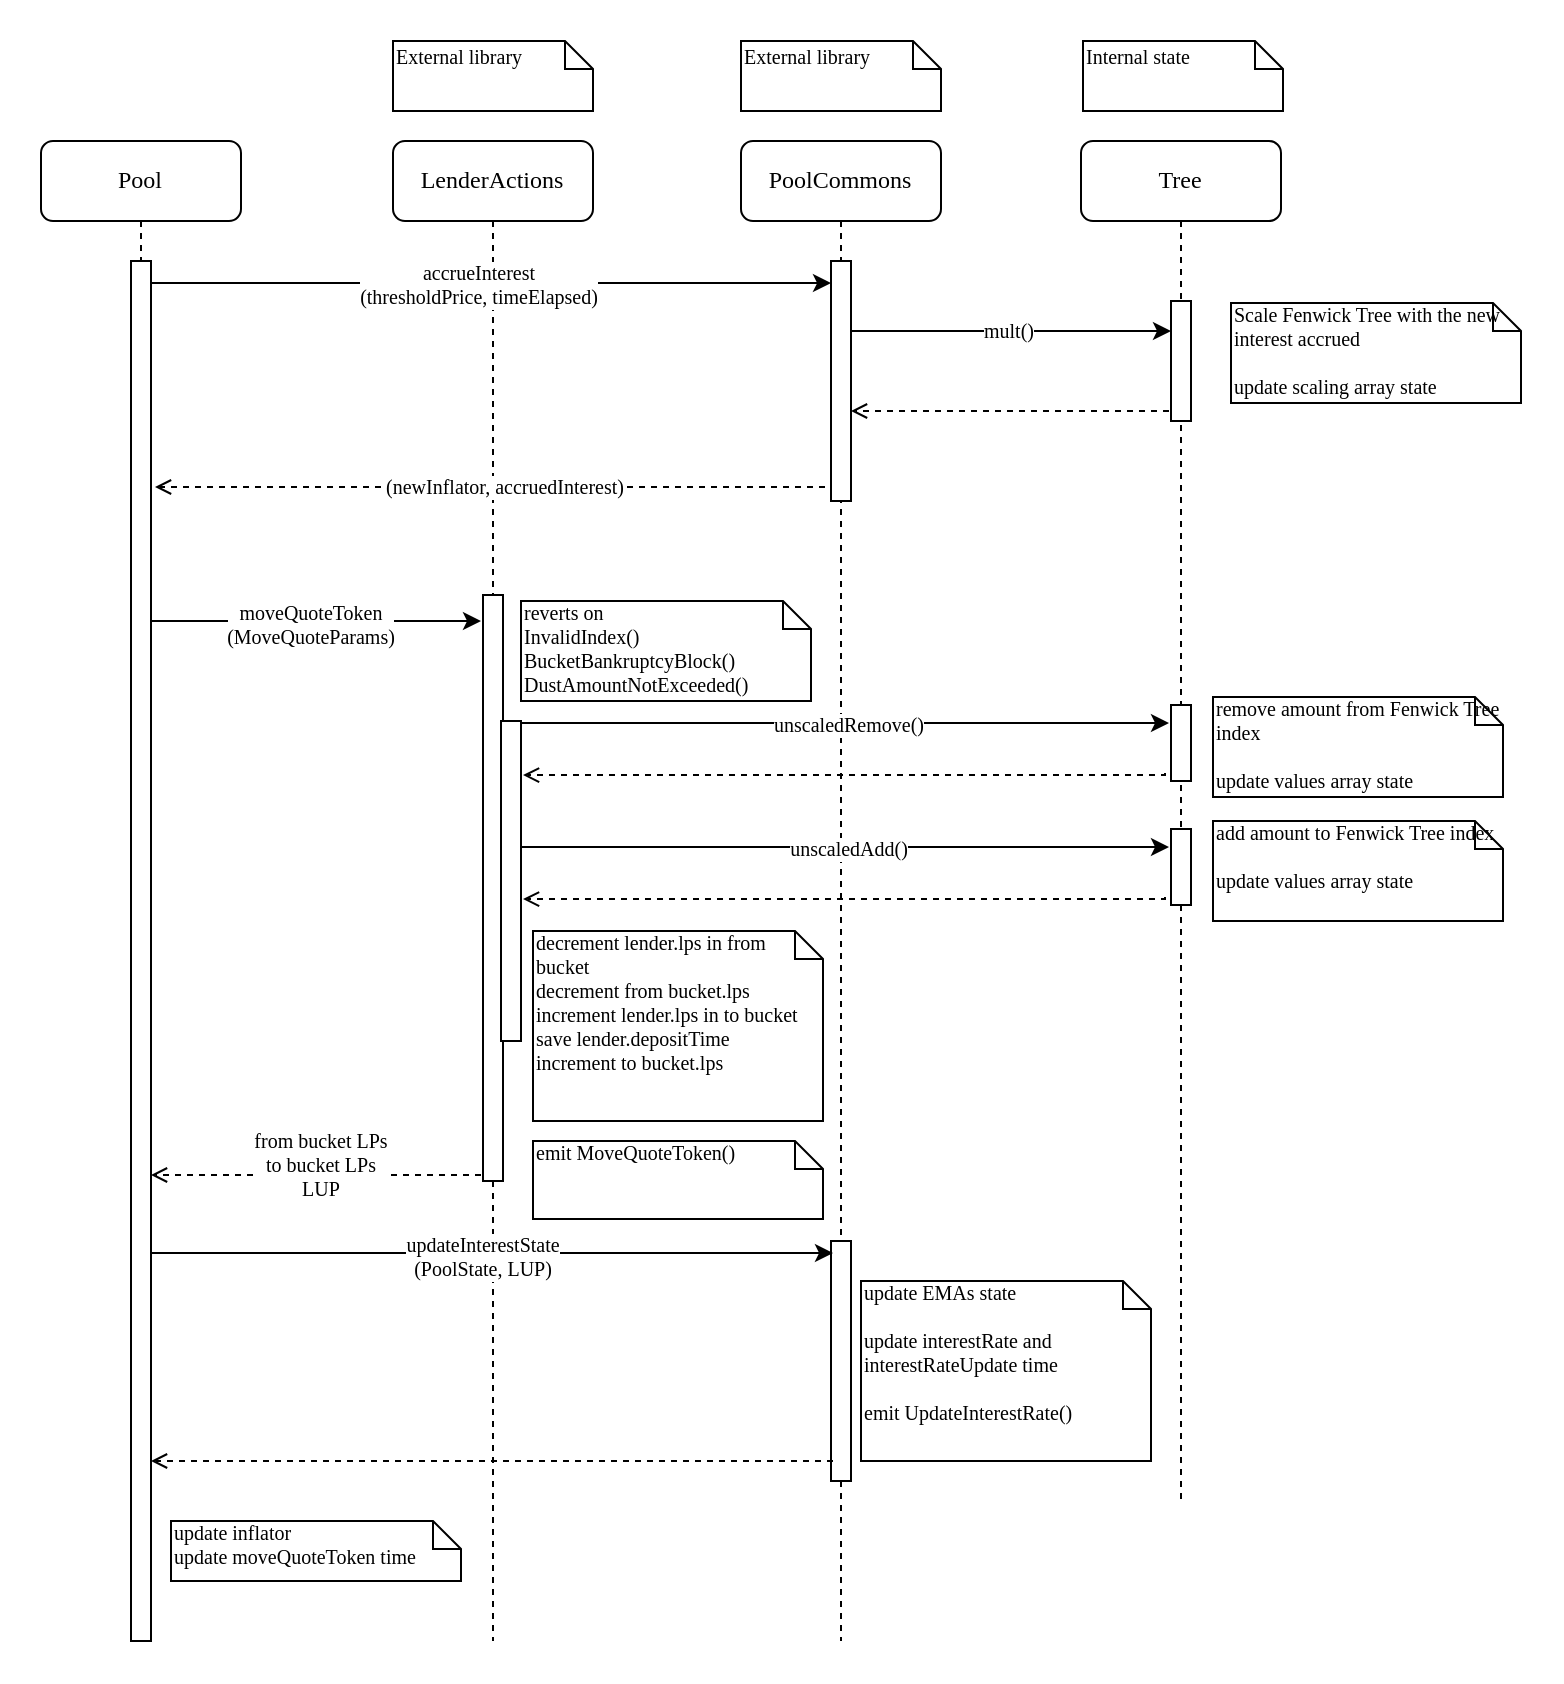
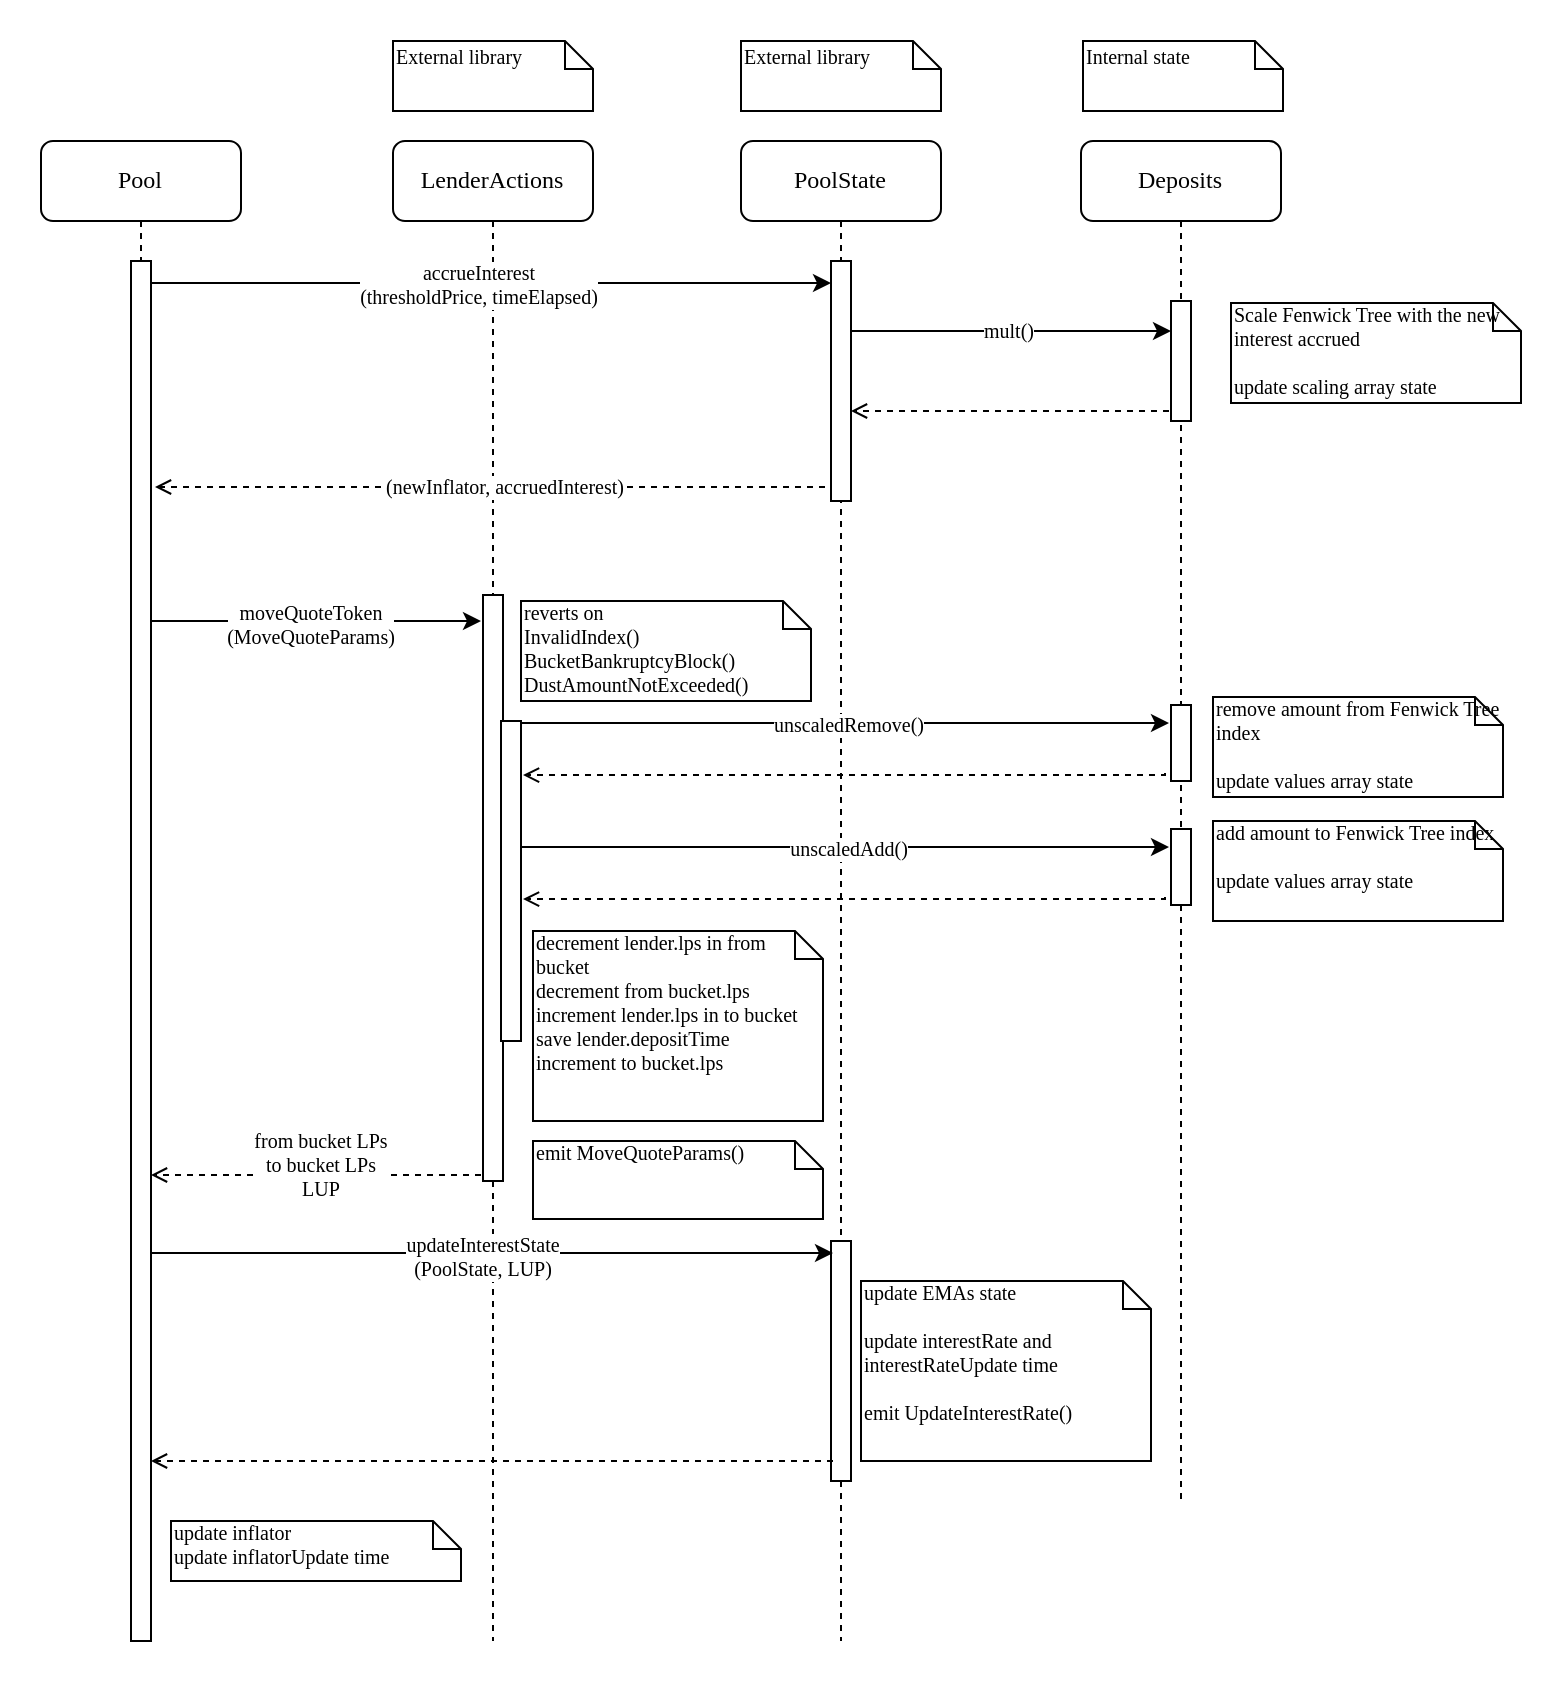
(841, 181) -> (841, 181)
(1181, 181) -> (1181, 181)
(649, 1155) -> (655, 1155)
(313, 1547) -> (308, 1547)
